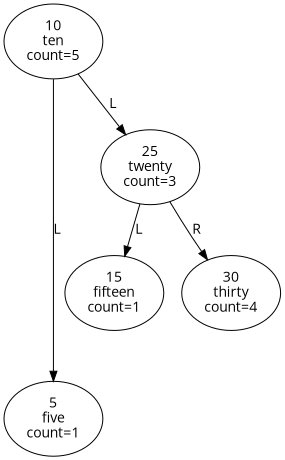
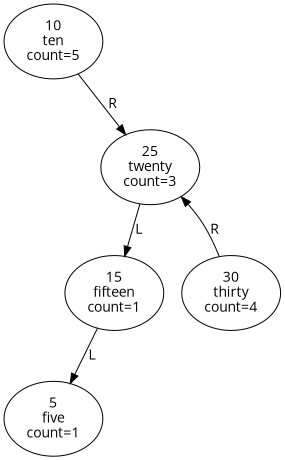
(113, 104) -> (113, 104)
(53, 225) -> (86, 351)
(185, 227) -> (206, 229)
